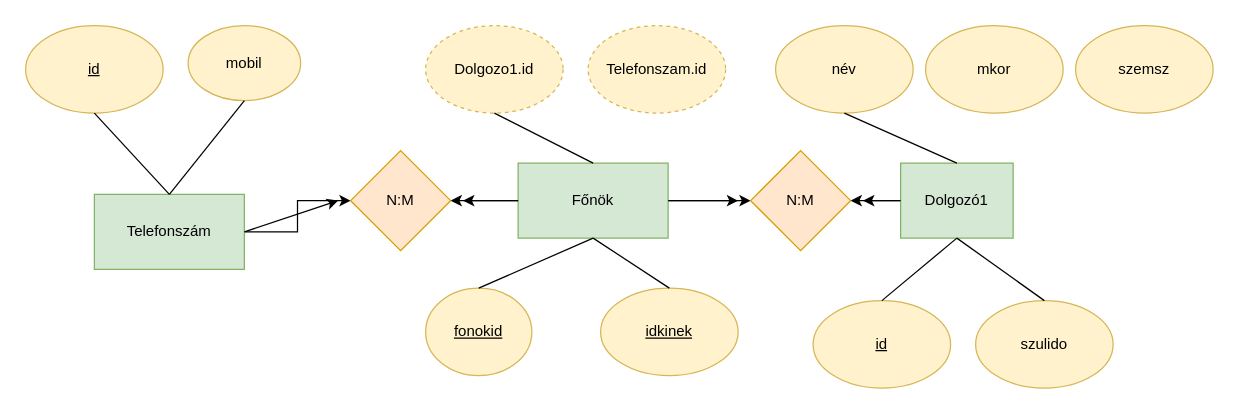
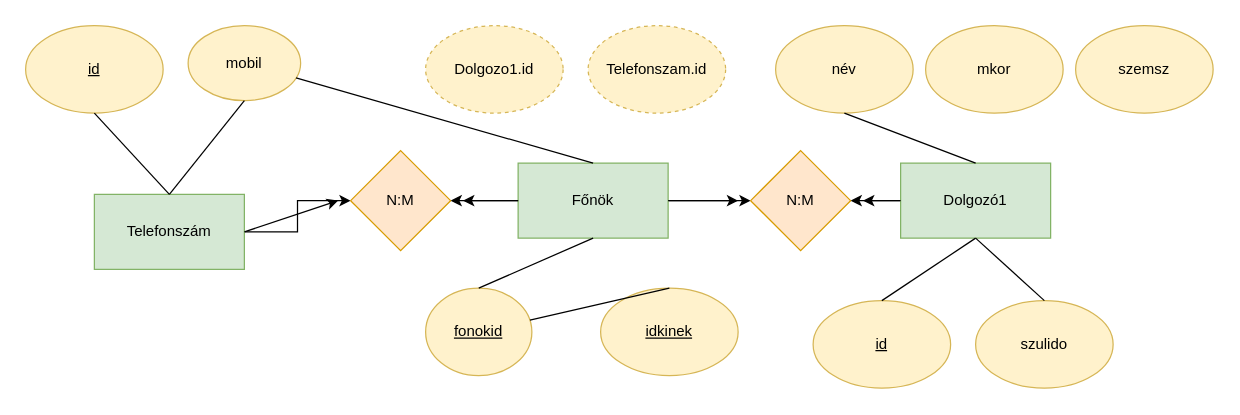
(544, 138) -> (444, 120)
(957, 201) -> (976, 201)
(632, 263) -> (600, 304)
